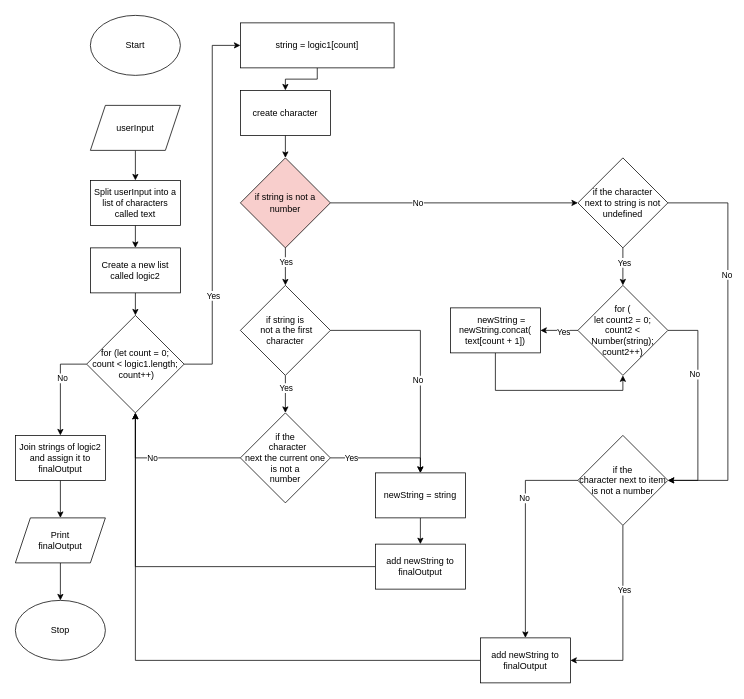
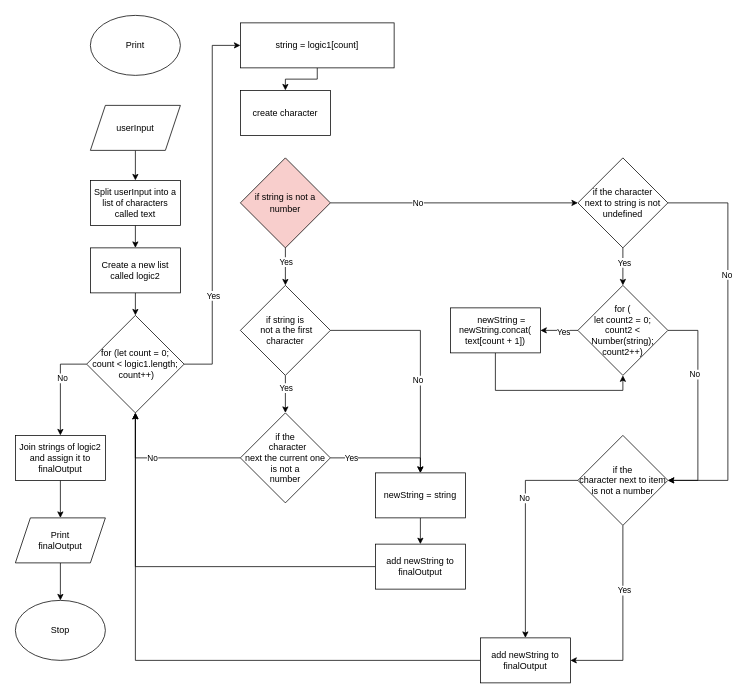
(135, 45) -> (135, 45)
(285, 144) -> none
